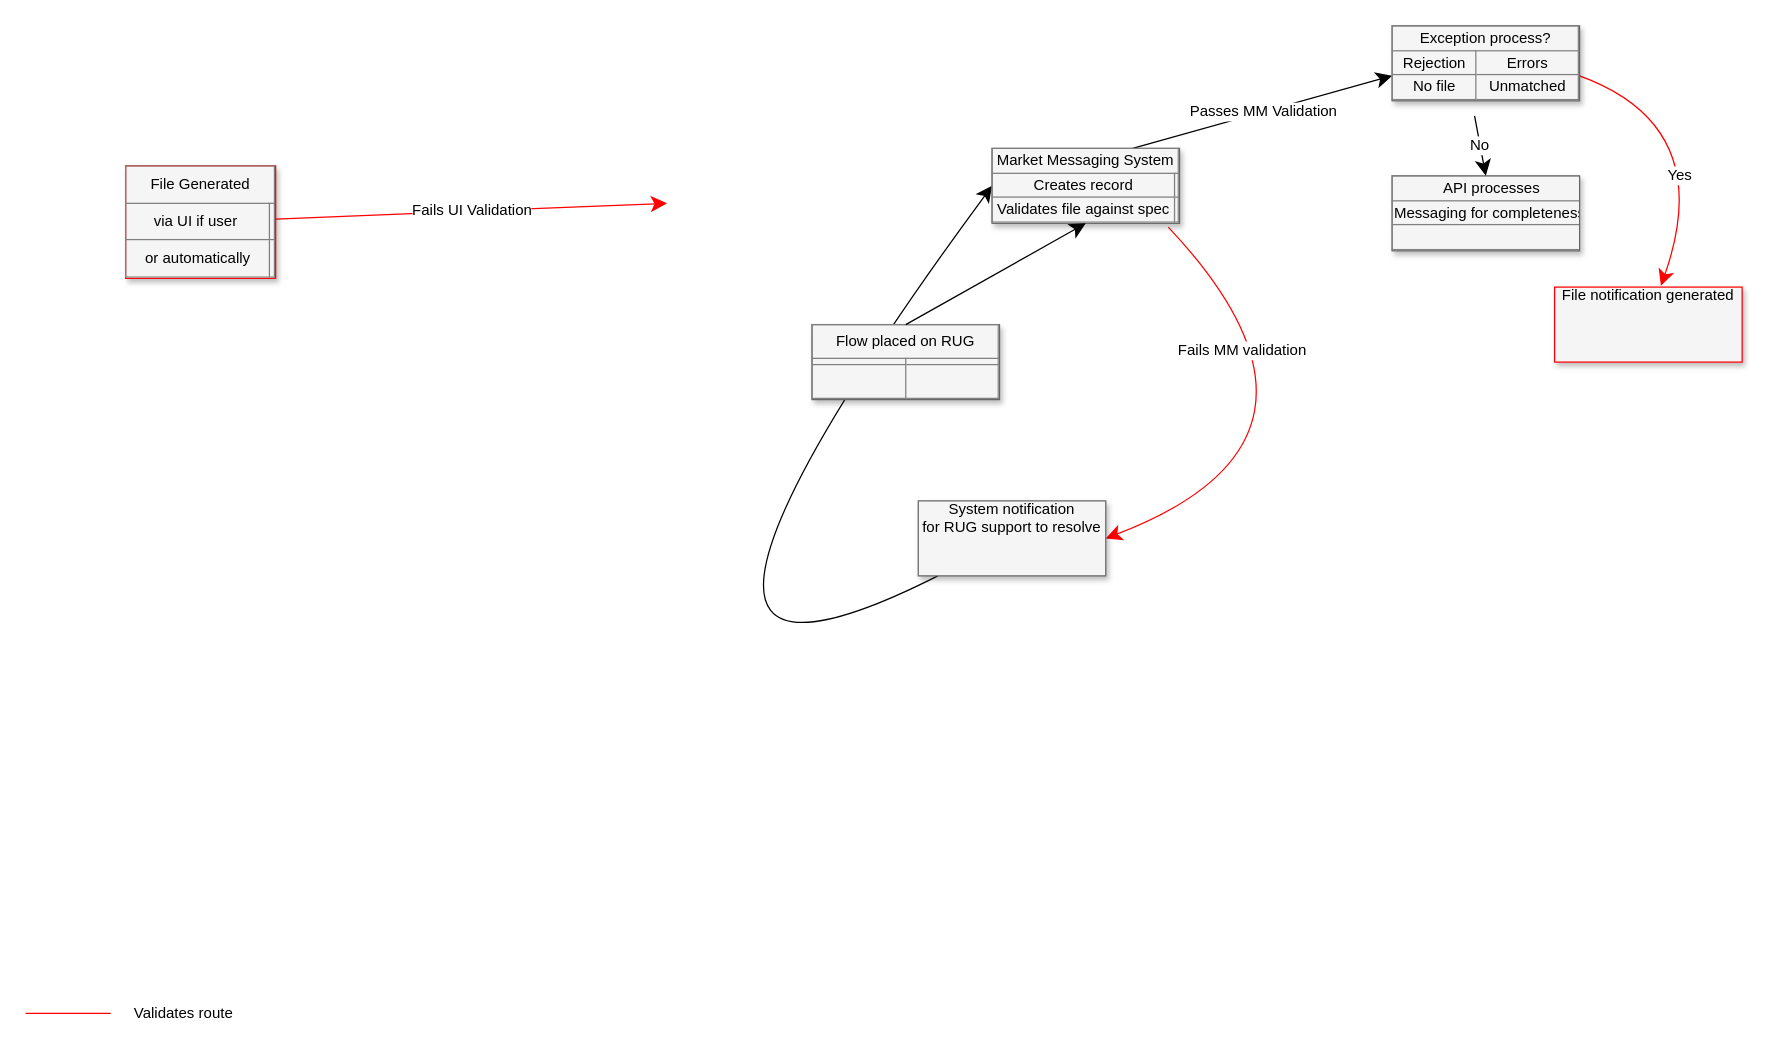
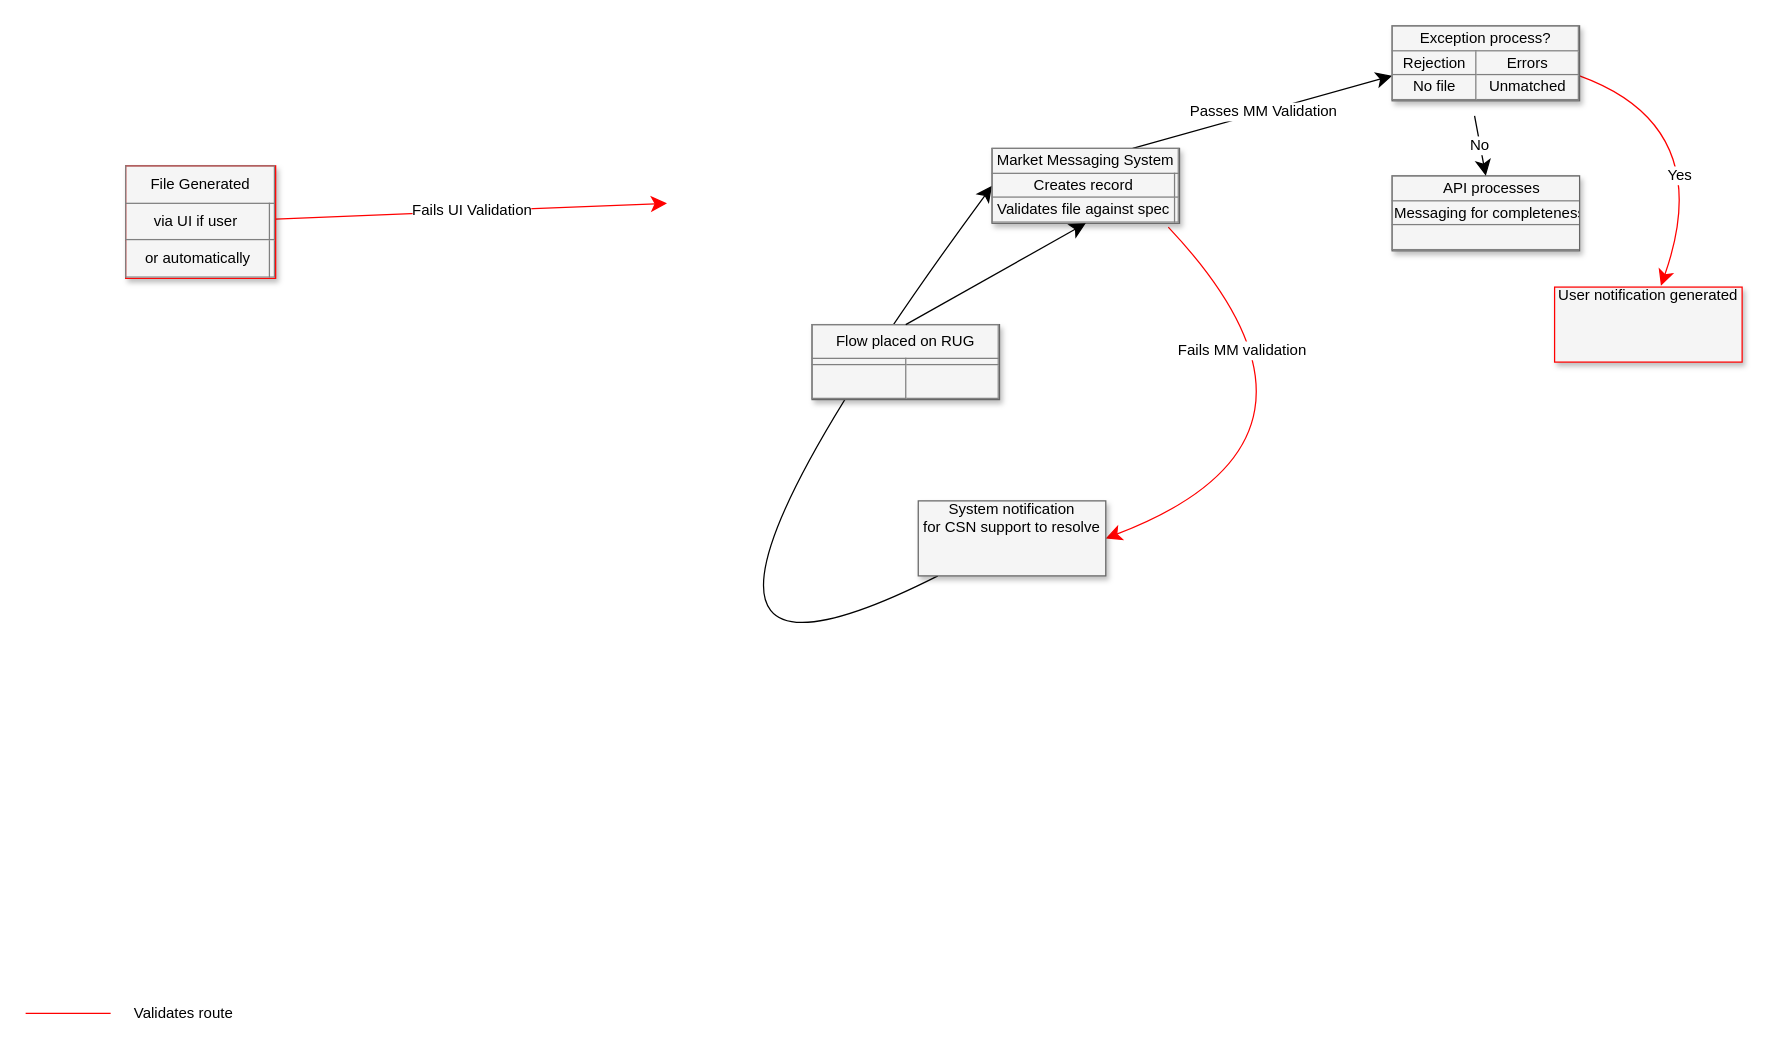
(1648, 296) -> (1648, 296)
(1012, 519) -> (1012, 519)
